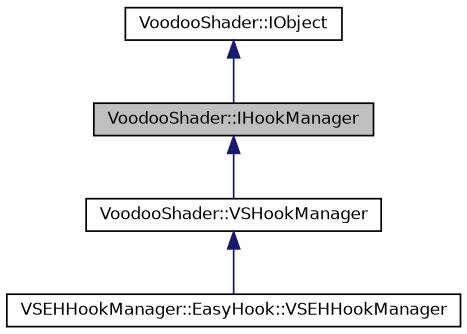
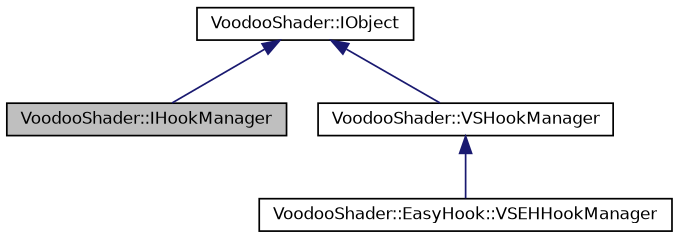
(234, 176) -> (393, 76)
(234, 310) -> (466, 215)
